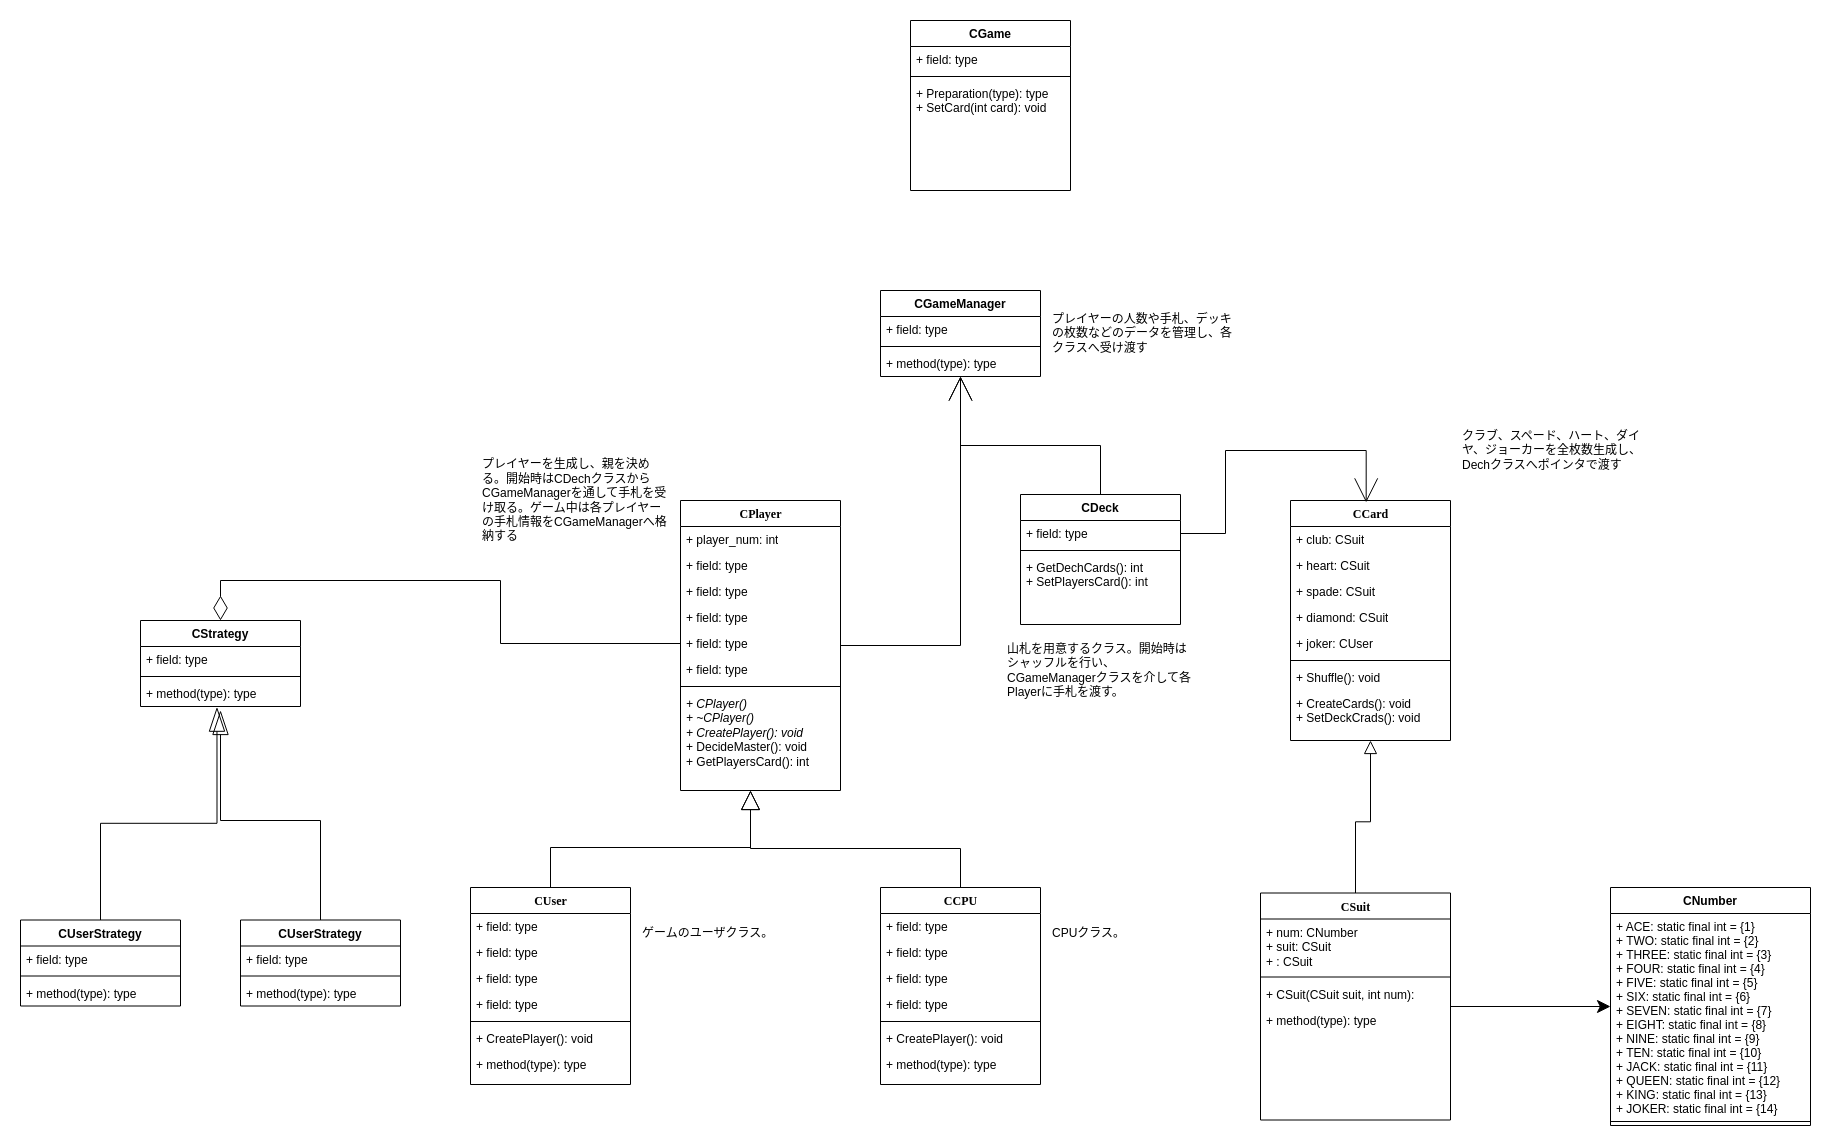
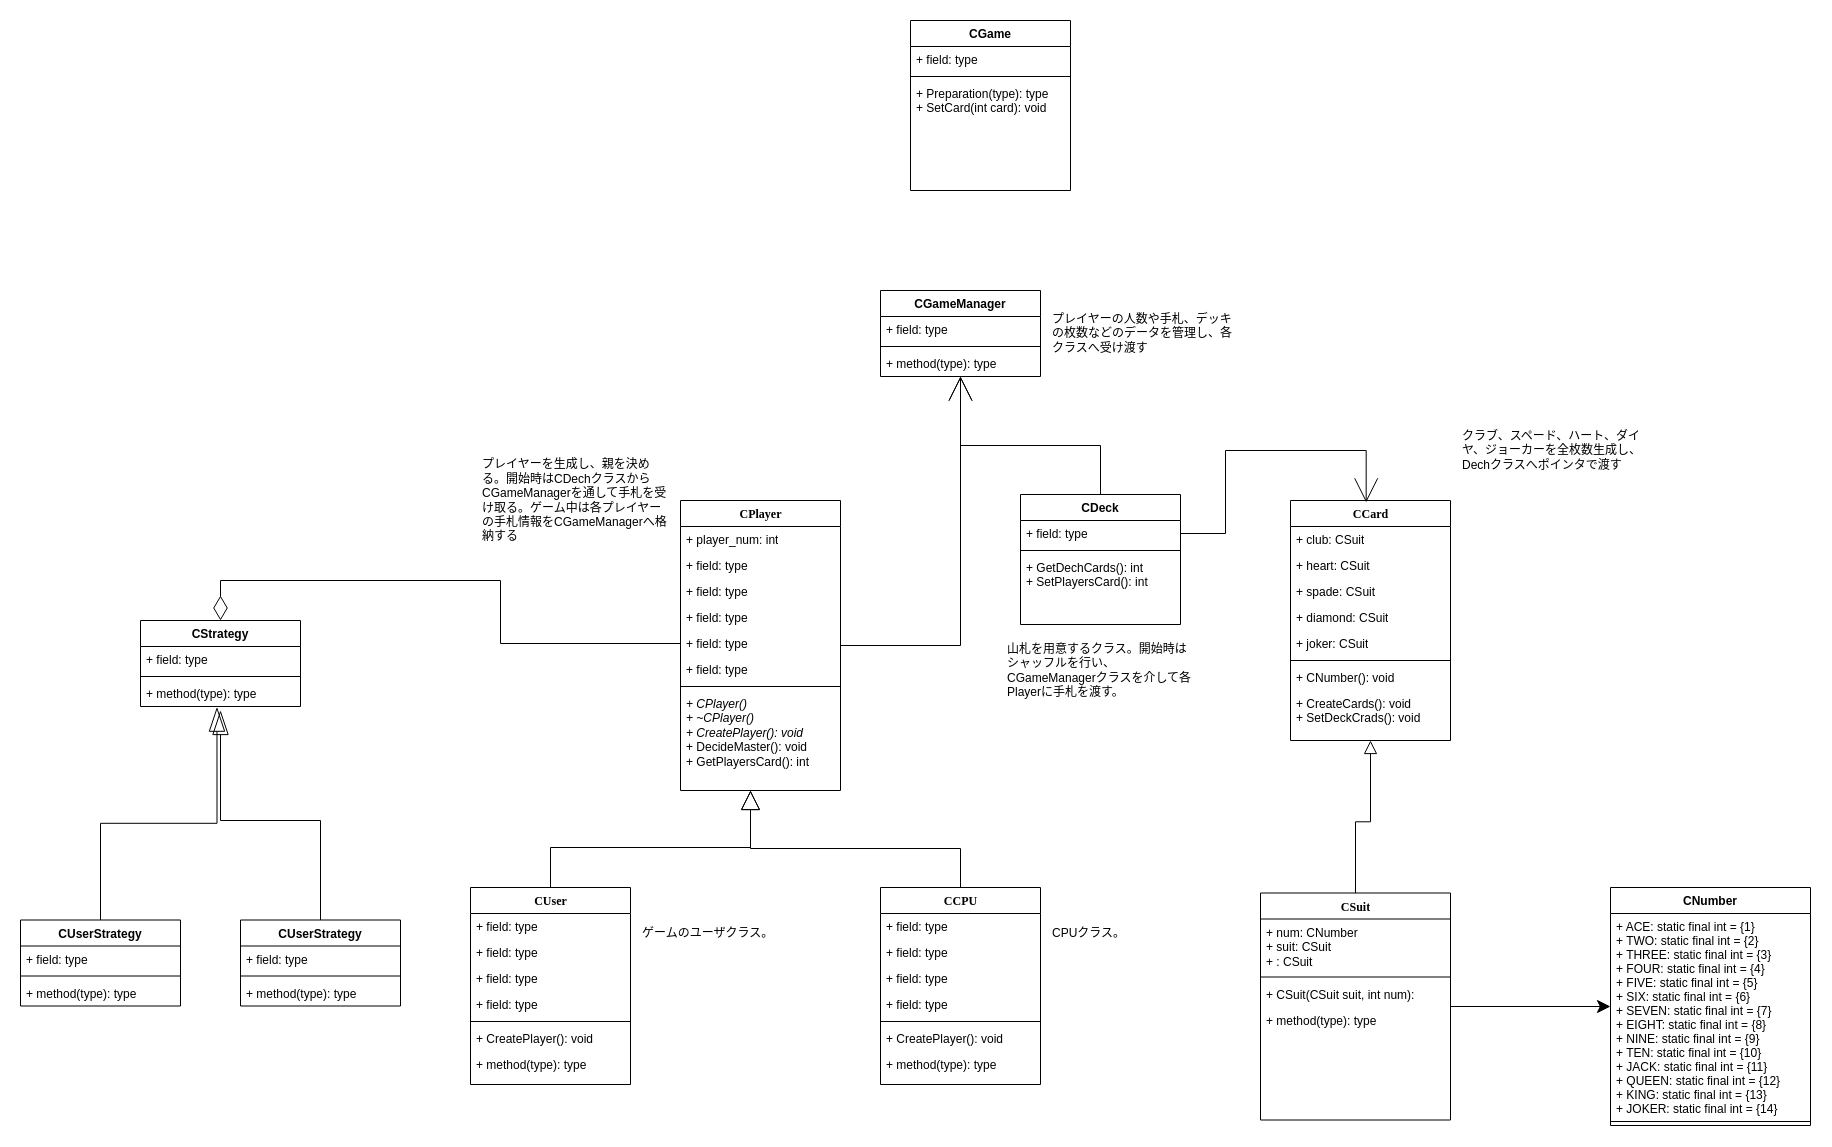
(1339, 645) -> (1337, 645)
(1346, 679) -> (1347, 679)
